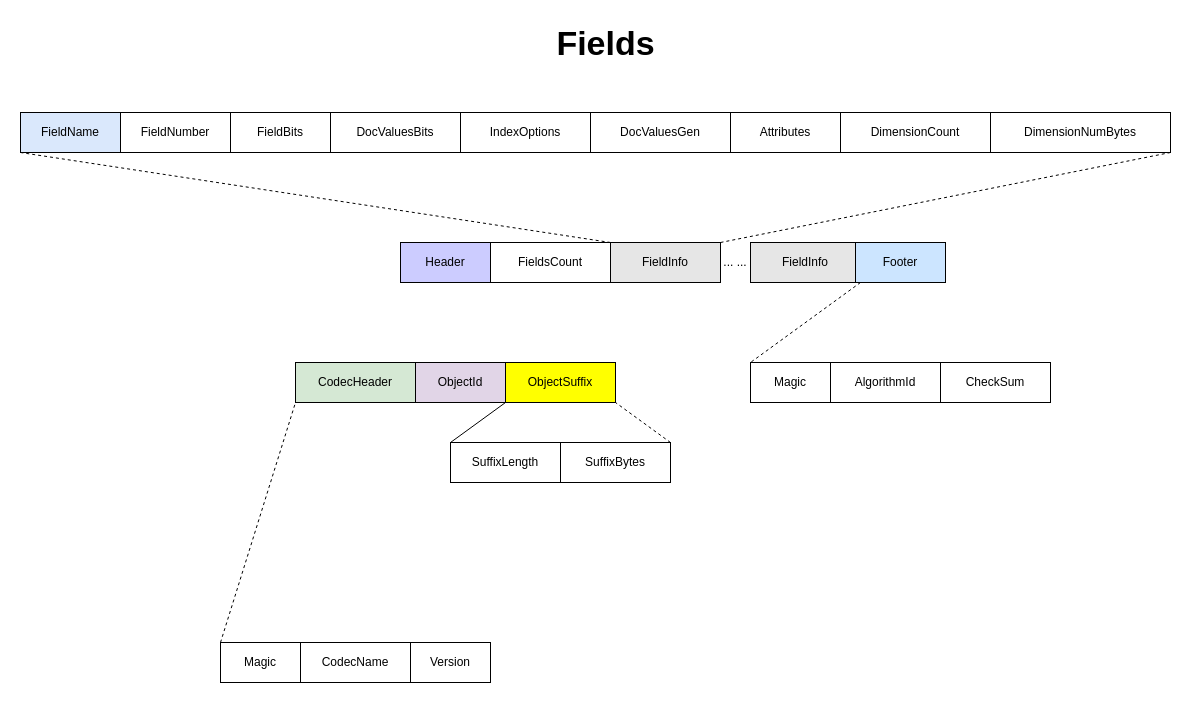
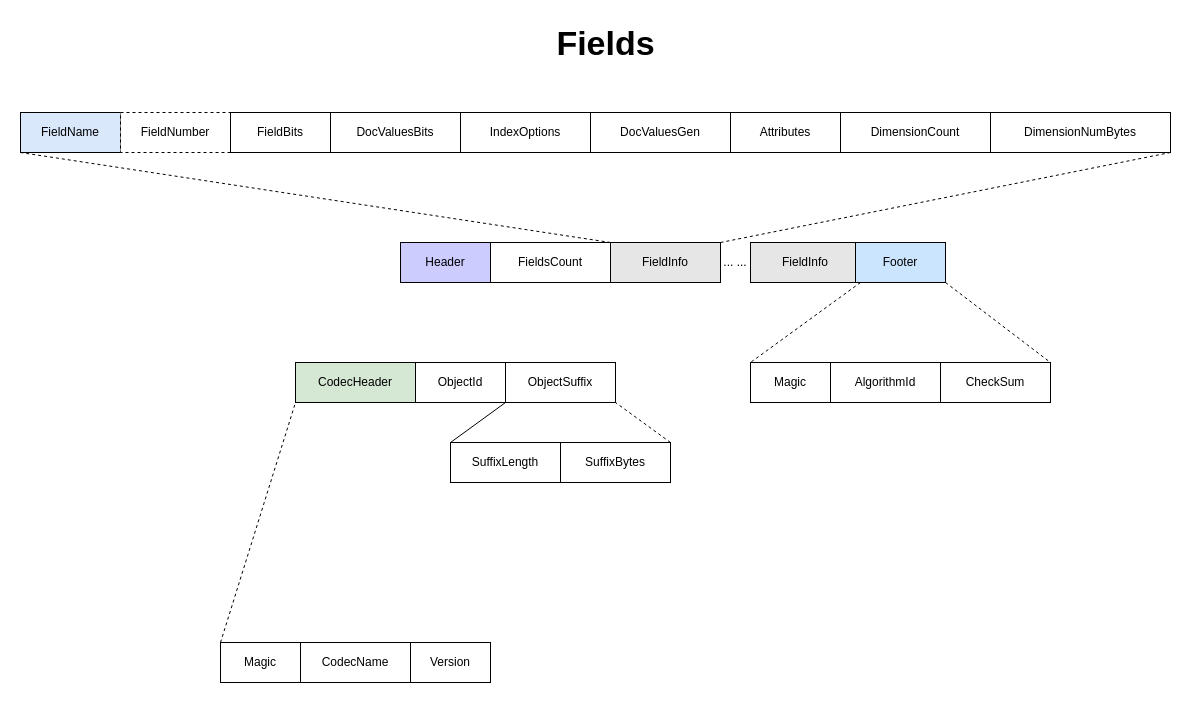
(176, 133) -> (176, 133)
none -> (997, 322)
(461, 383) -> (461, 383)
(561, 383) -> (561, 383)
